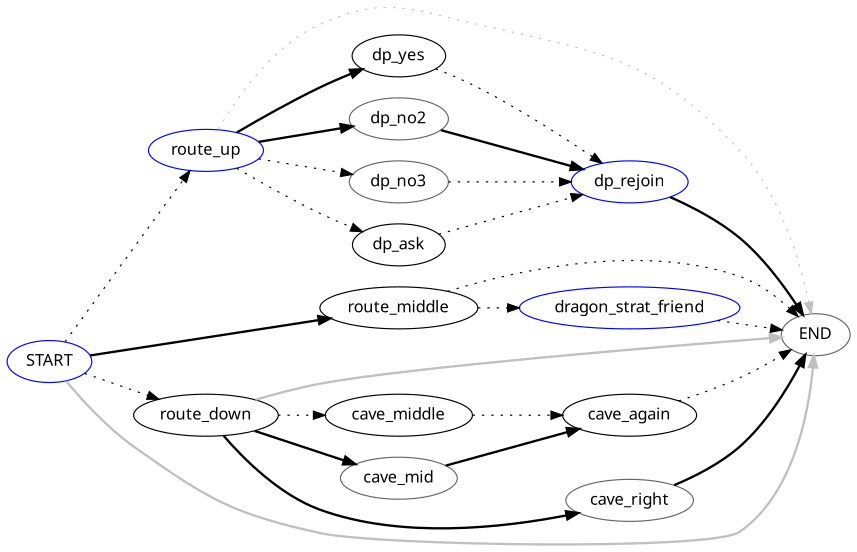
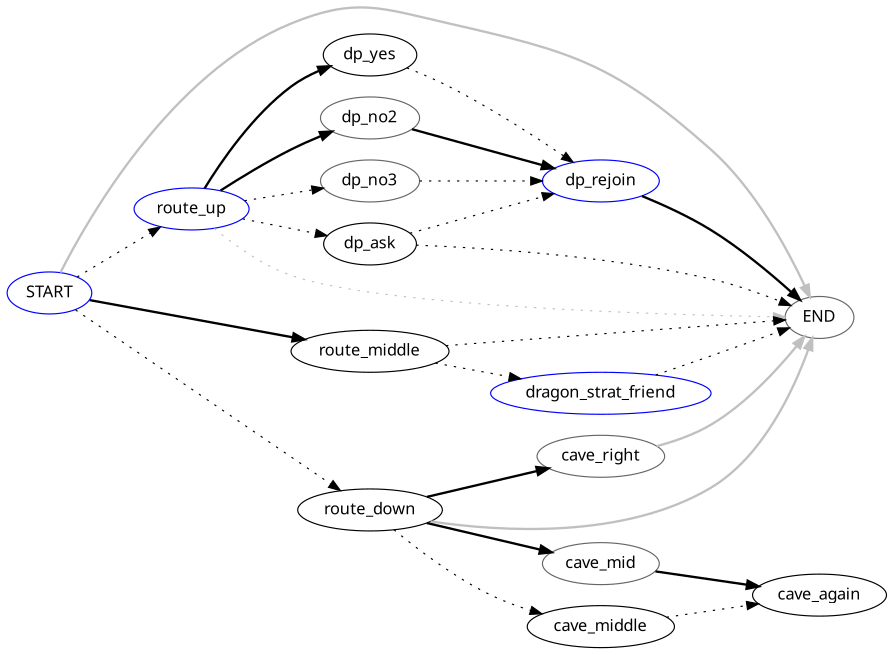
(731, 382) -> (600, 260)
(749, 438) -> (735, 408)
